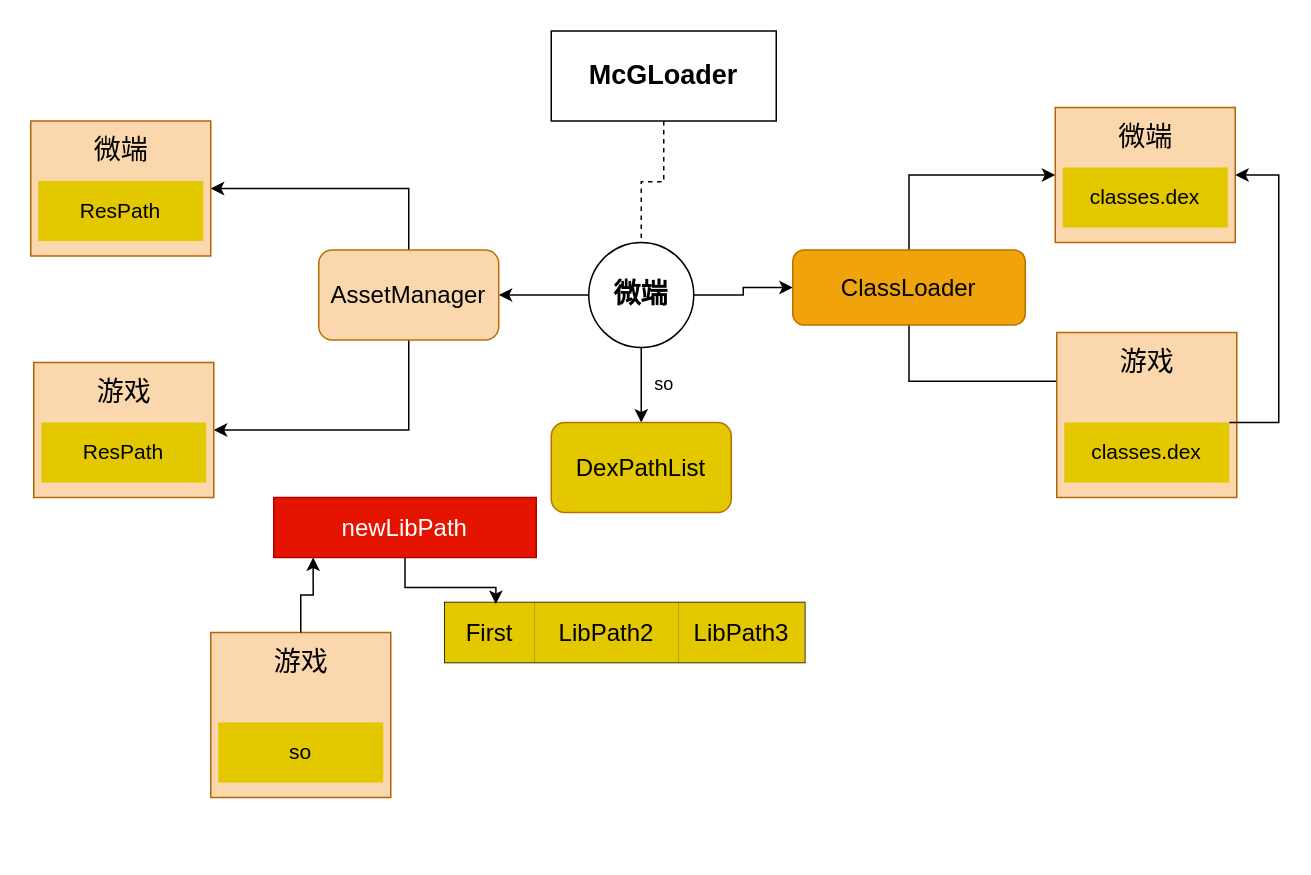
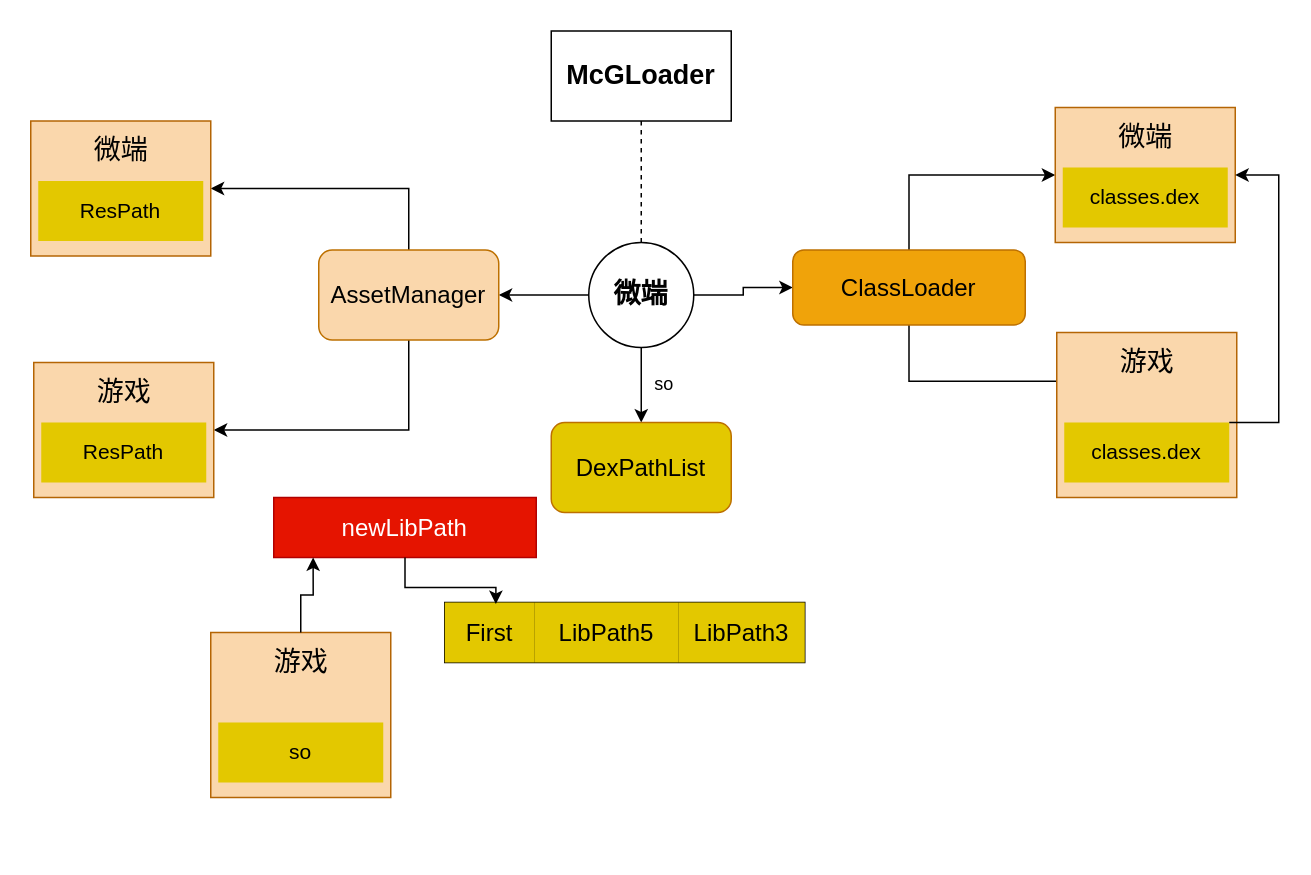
(664, 76) -> (641, 76)
(607, 632) -> (607, 632)
